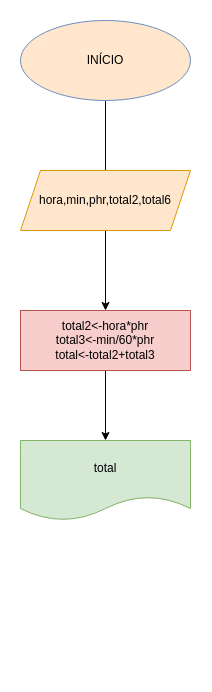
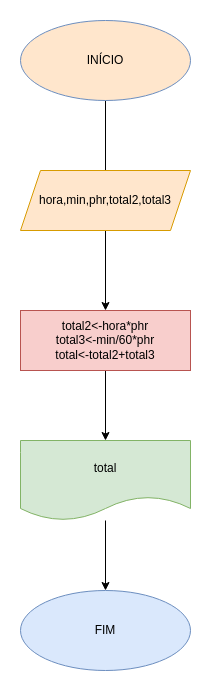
(106, 201) -> (106, 201)
none -> (106, 552)
none -> (106, 631)
